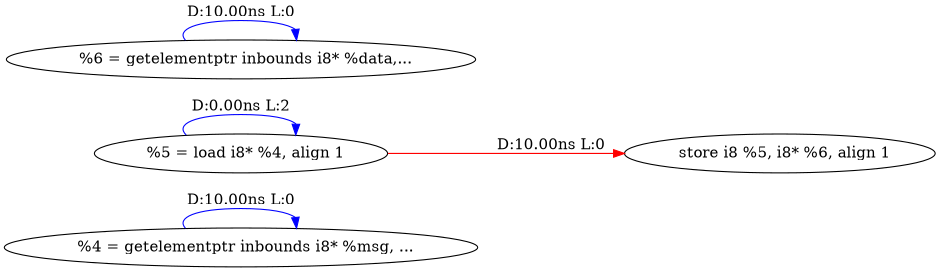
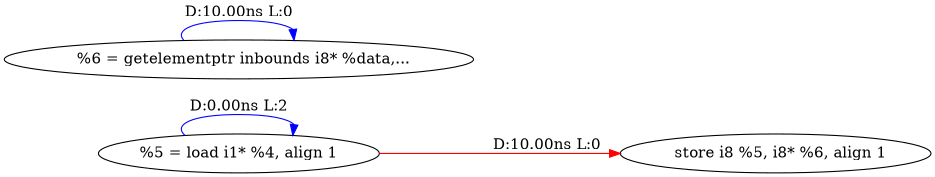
(241, 153) -> (239, 153)
(241, 247) -> none
